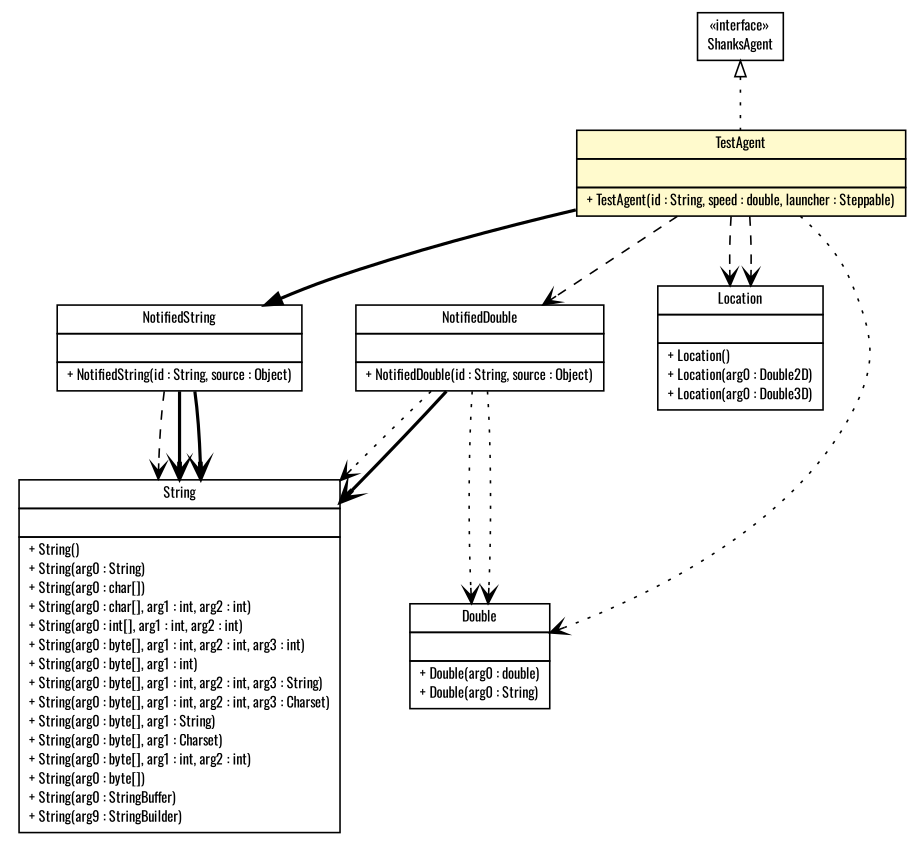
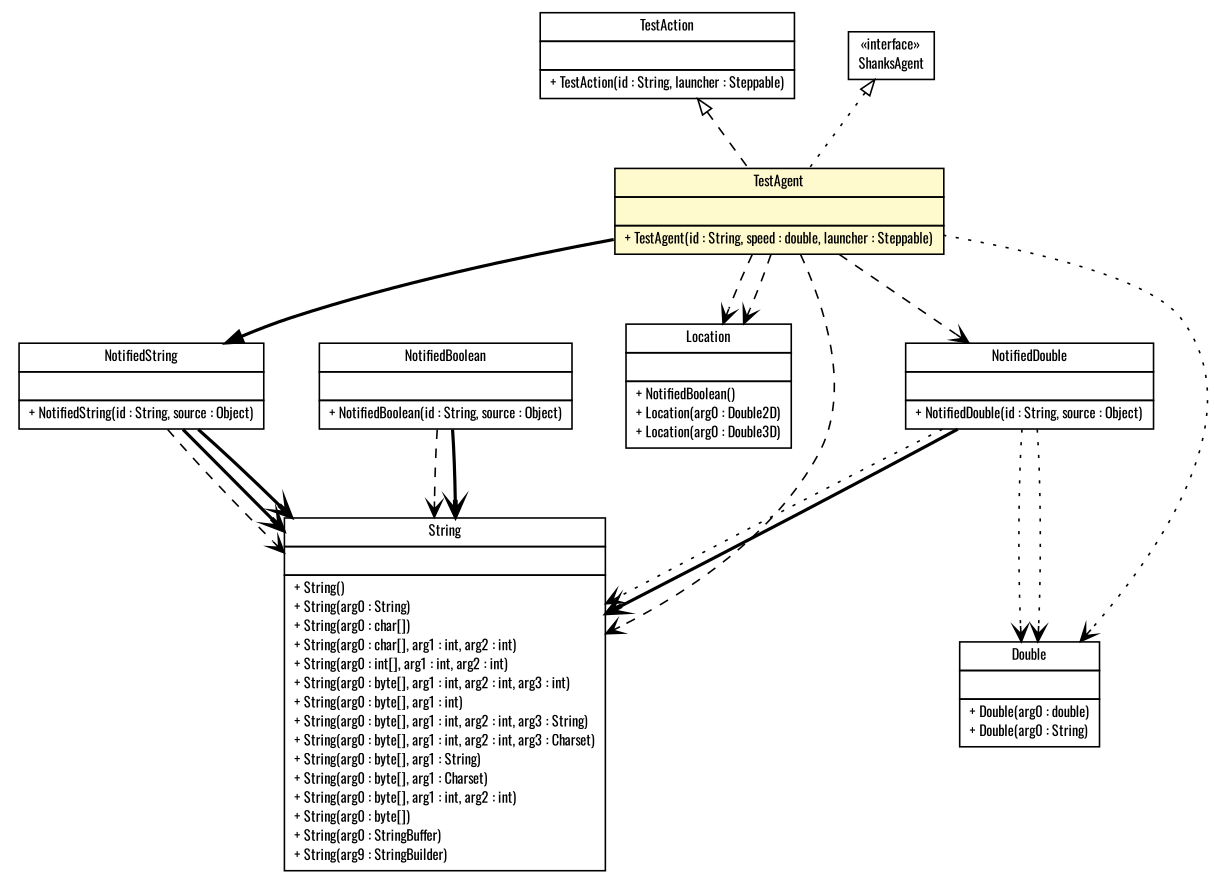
none -> (667, 56)
(699, 357) -> (686, 395)
none -> (445, 386)
none -> (803, 479)
